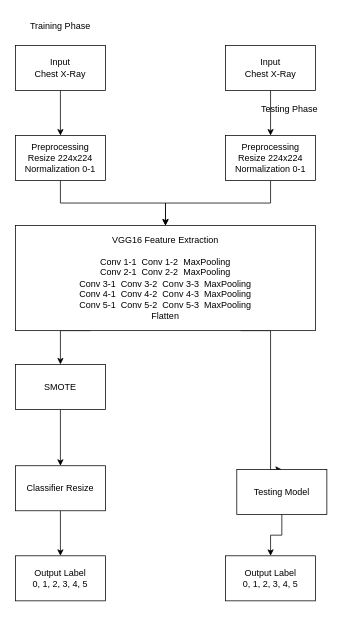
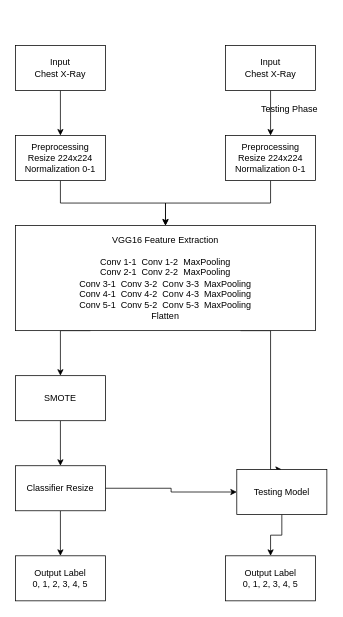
(60, 27) -> none
(60, 387) -> (60, 398)
none -> (141, 488)
